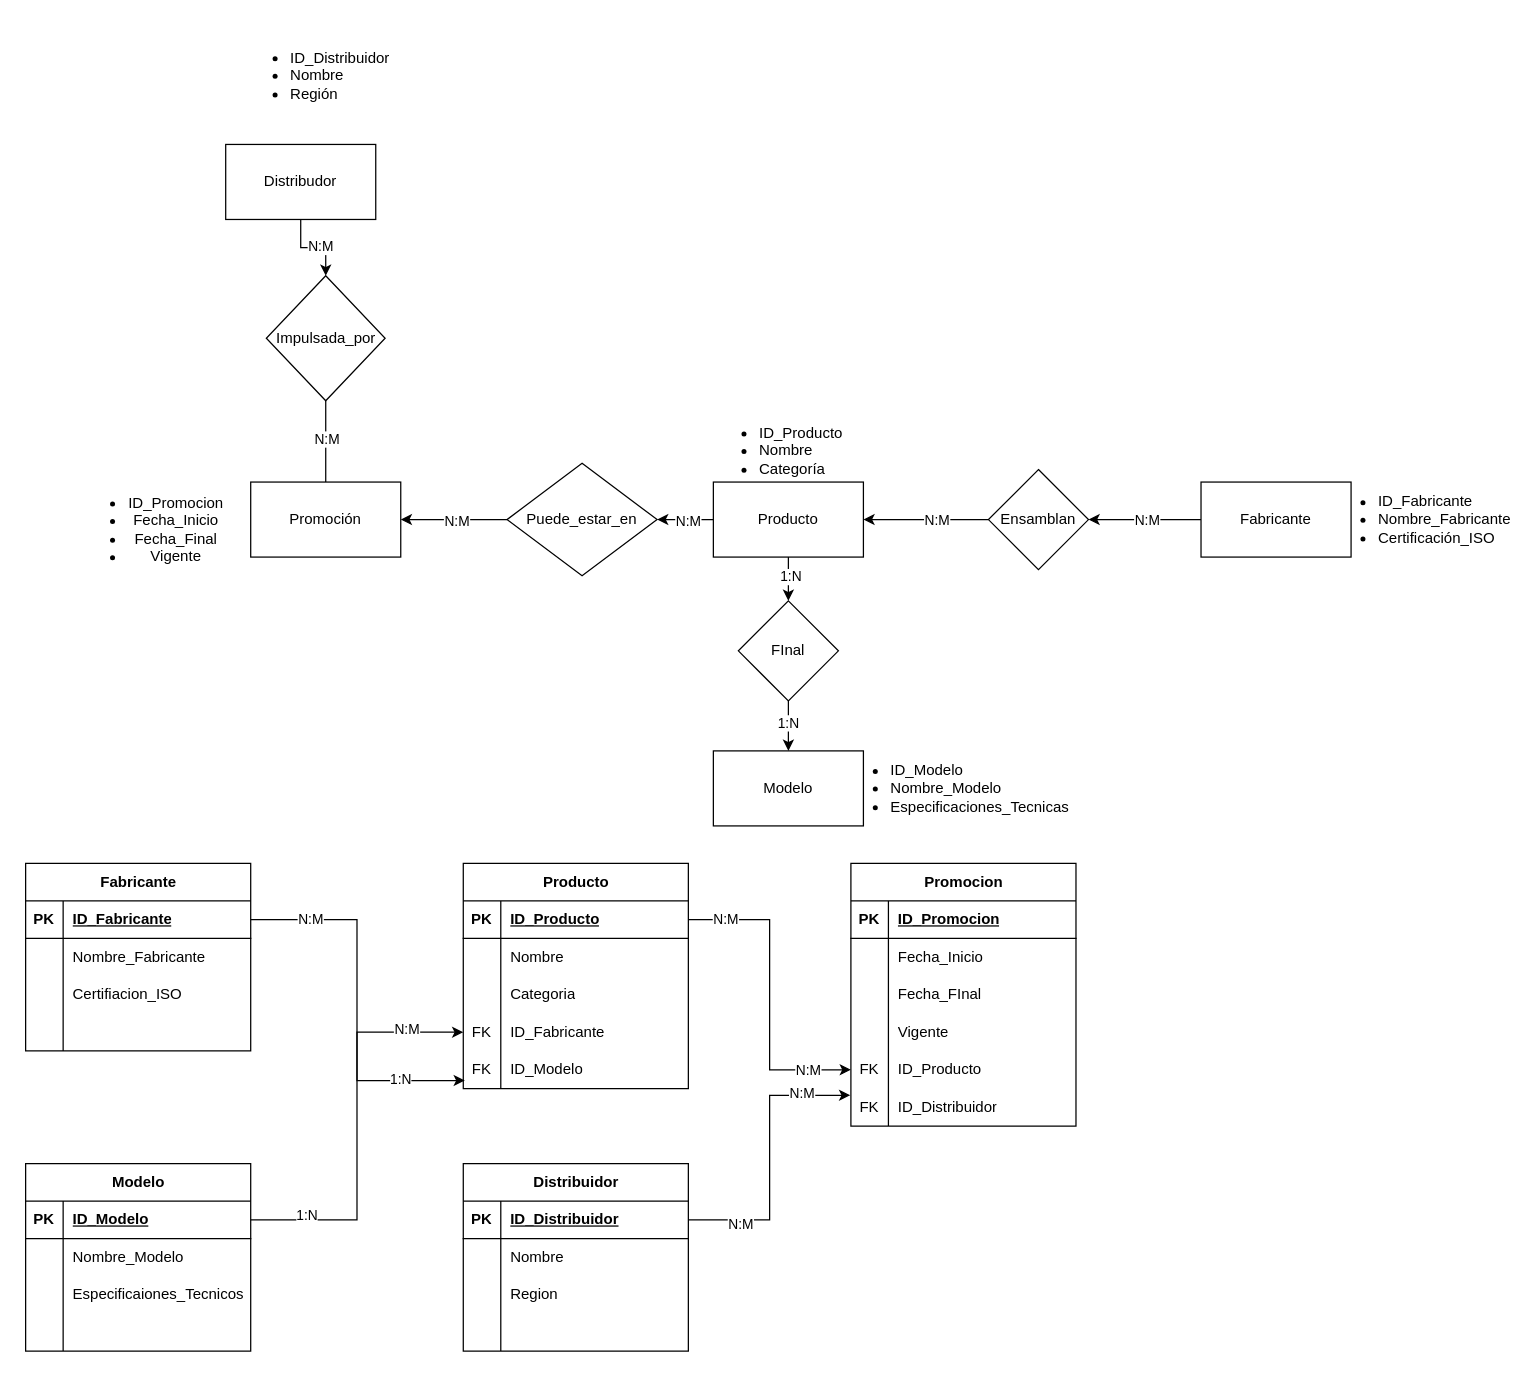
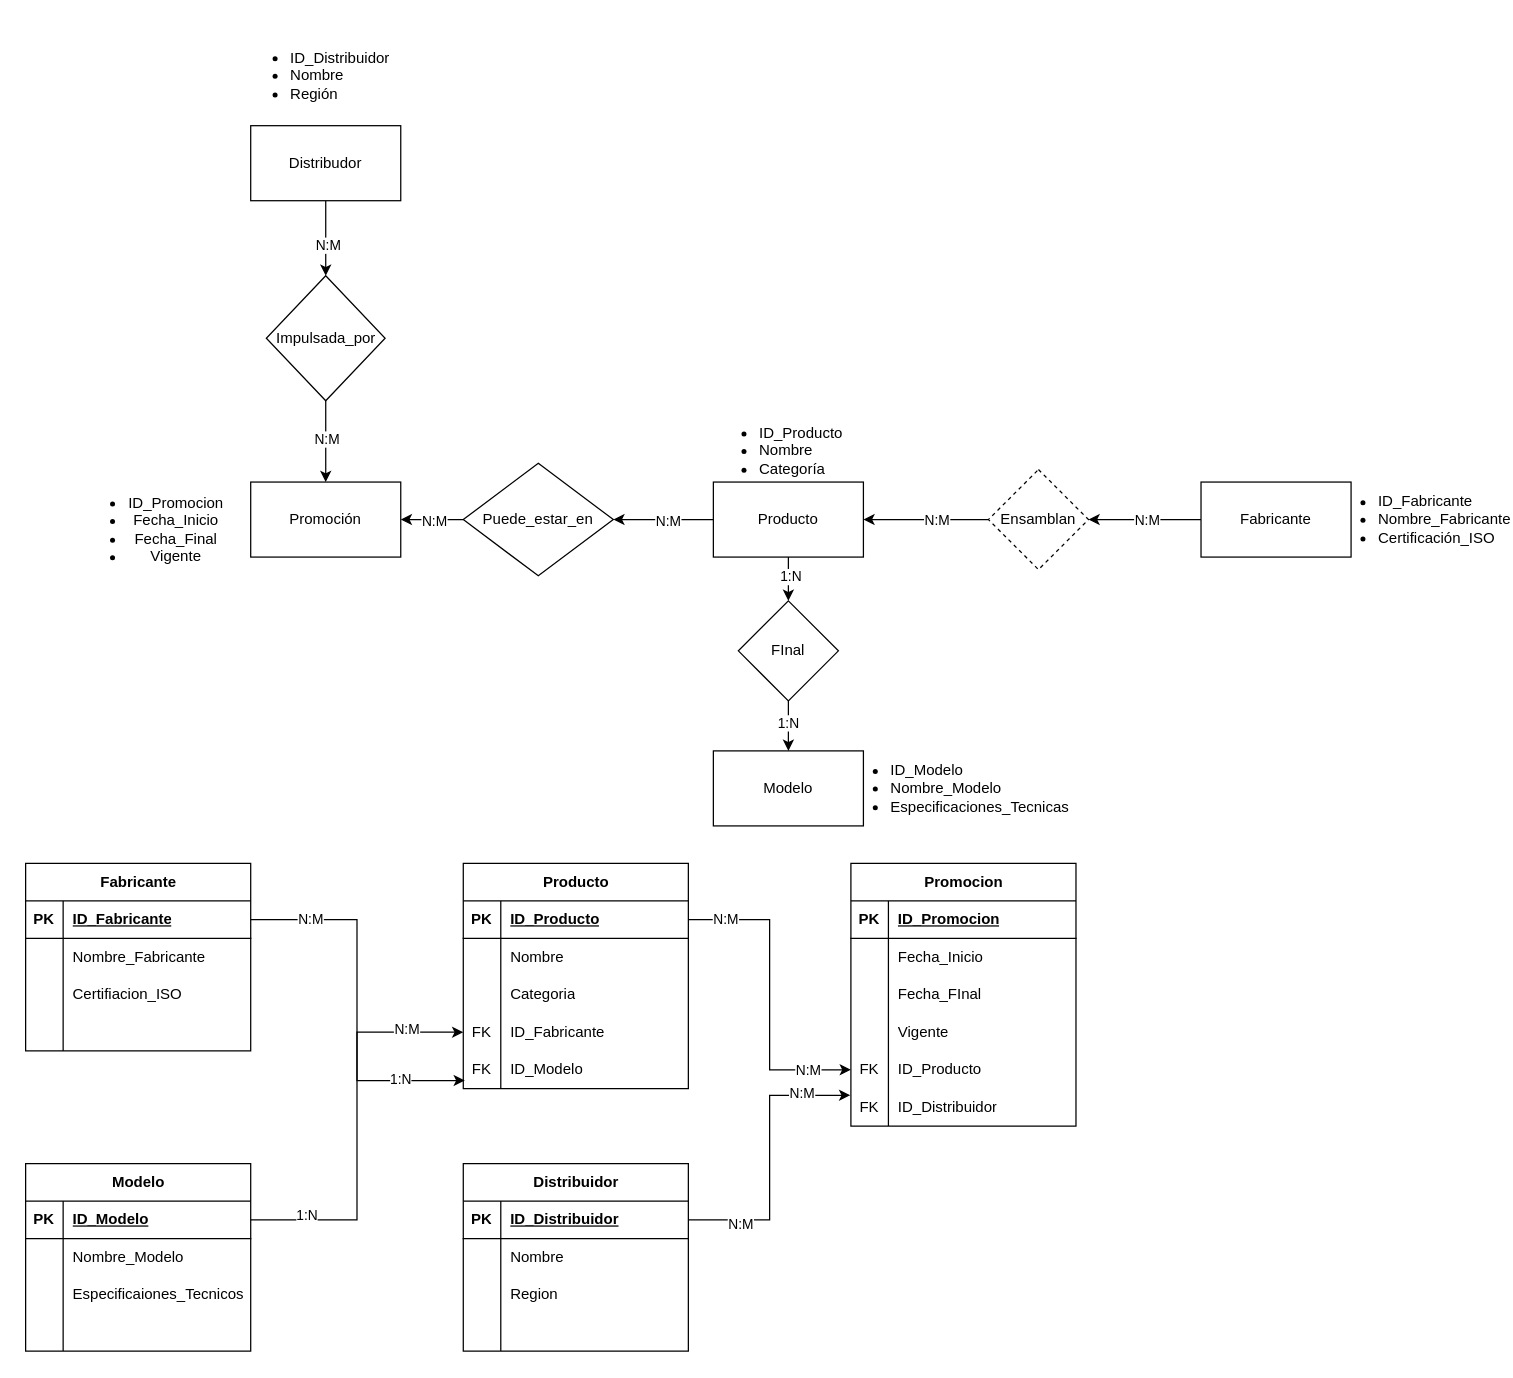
(301, 182) -> (326, 163)
(326, 475) -> (326, 472)
(582, 519) -> (538, 519)
(1038, 519) -> (1038, 519)
